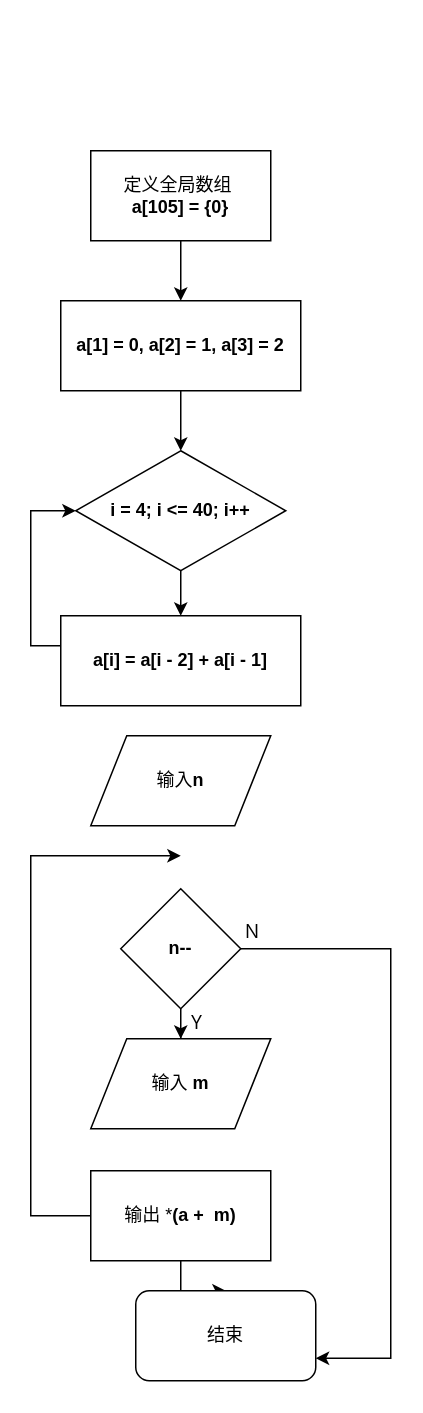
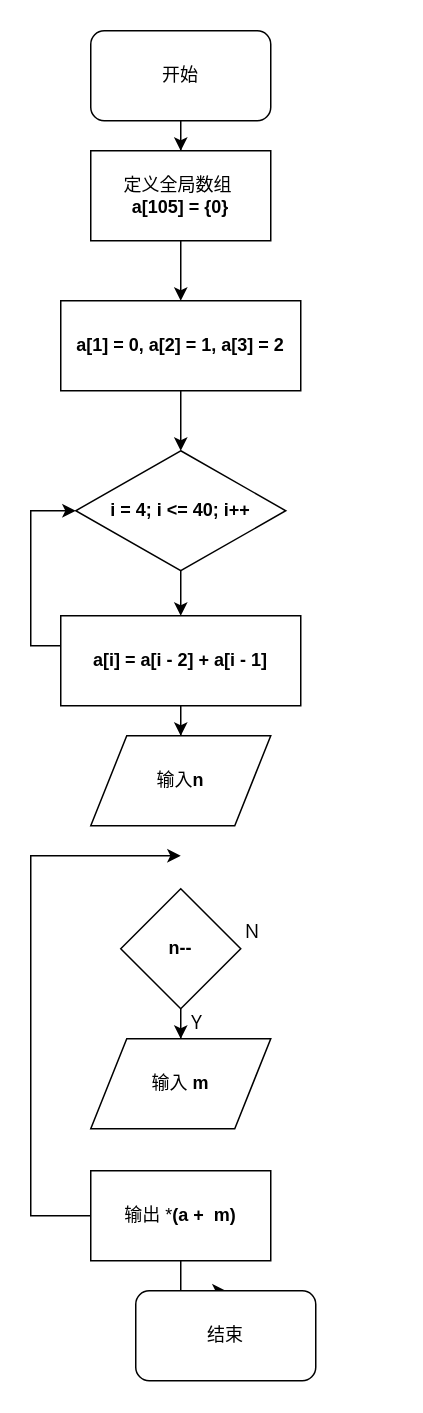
none -> (181, 76)
none -> (181, 141)
none -> (181, 726)
(391, 1111) -> none
